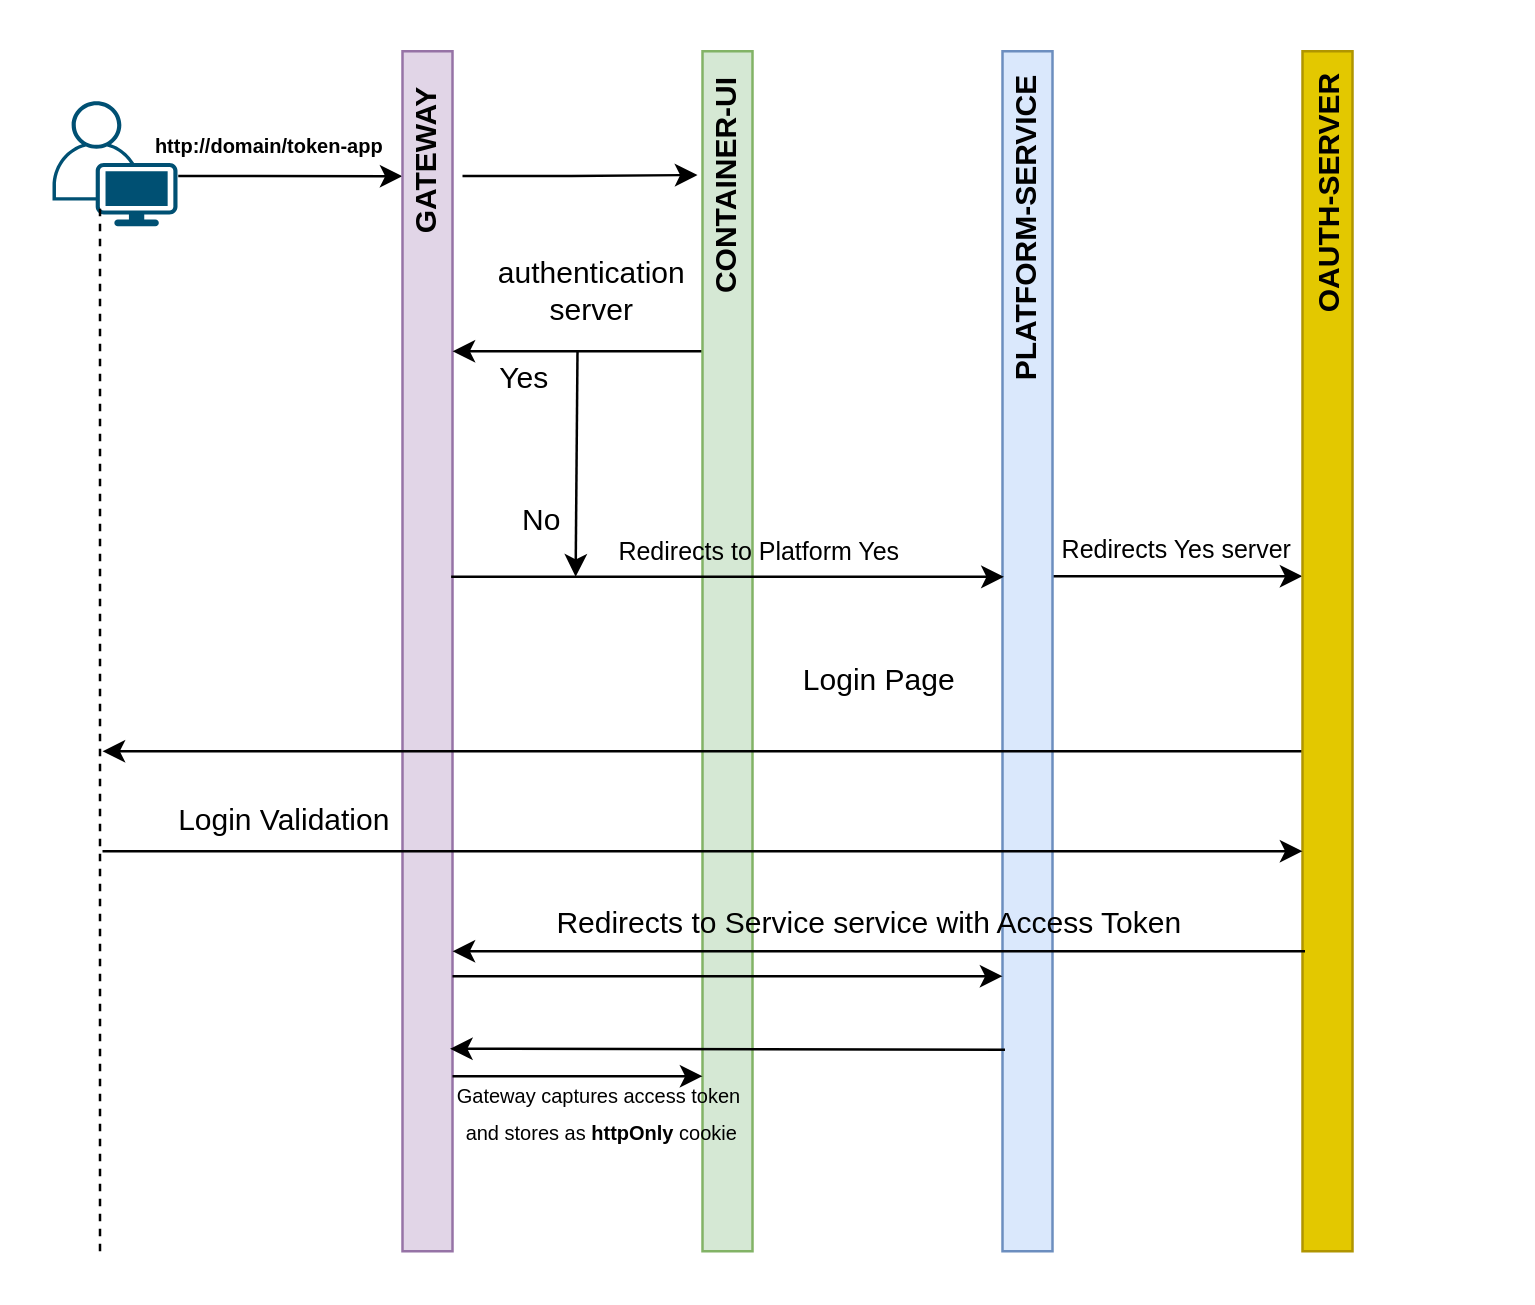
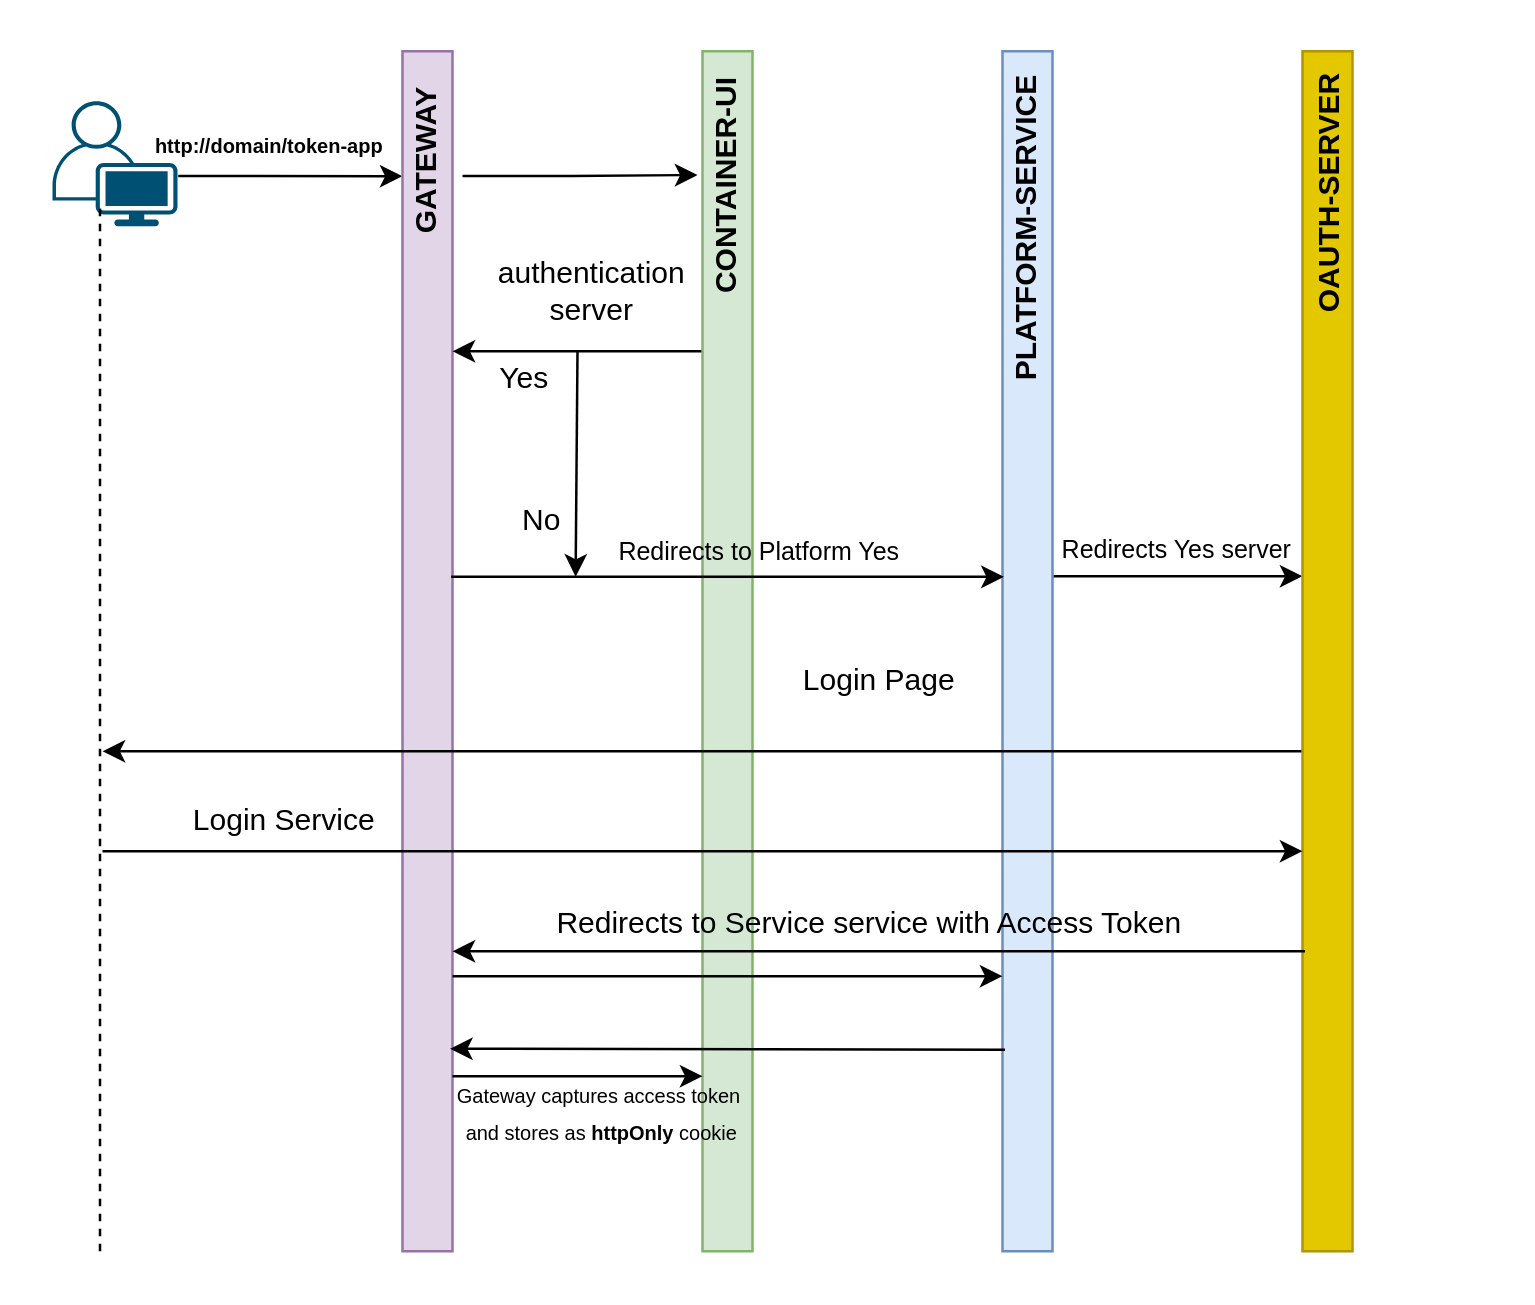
(285, 821) -> (285, 821)
